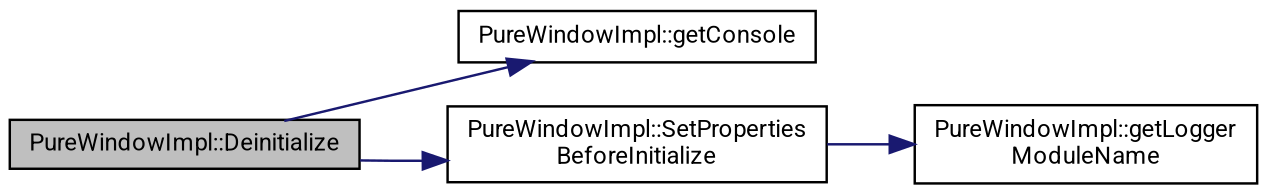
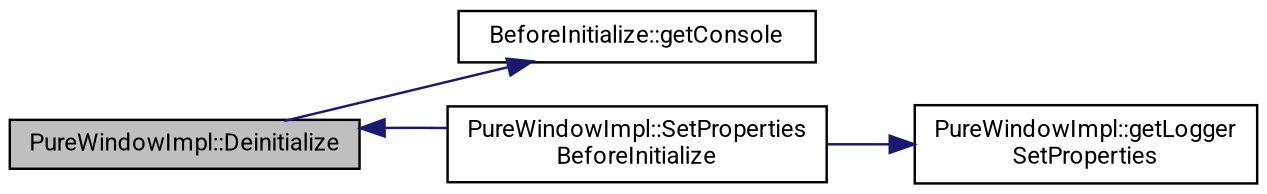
(637, 37) -> (637, 37)
(1086, 144) -> (1086, 144)
(391, 161) -> (416, 128)
